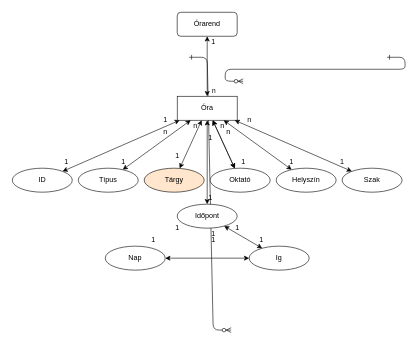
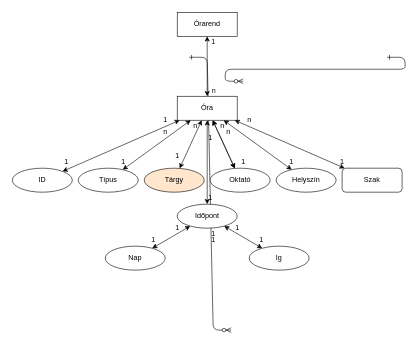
(207, 24) -> (207, 24)
(372, 180) -> (372, 180)
(243, 258) -> (171, 237)
